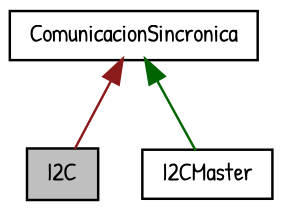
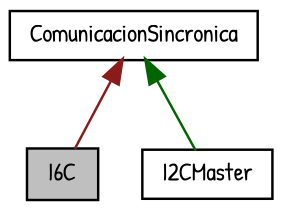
(63, 174) -> (63, 174)
